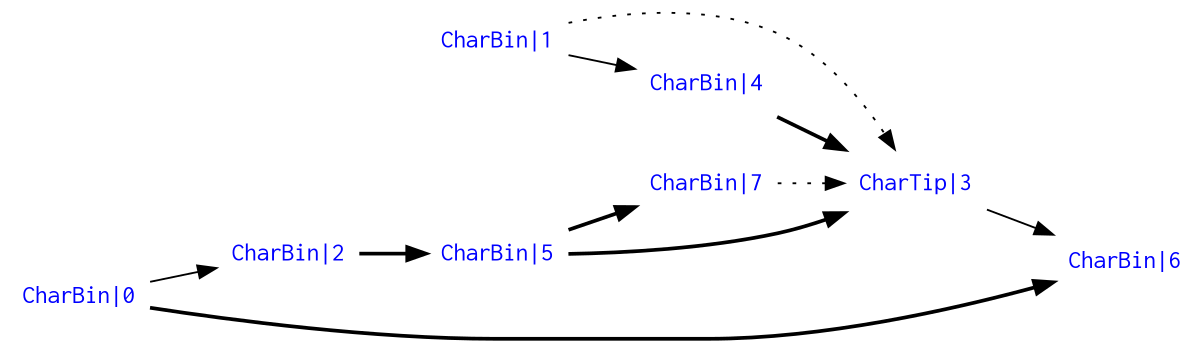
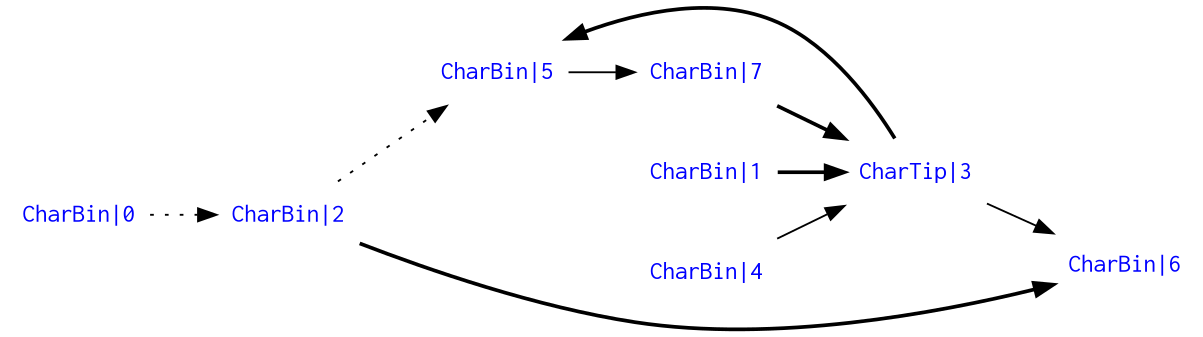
(747, 23) -> (801, 172)
(592, 60) -> none
(802, 129) -> (802, 226)
(801, 183) -> (802, 118)
(593, 222) -> (592, 72)
(699, 246) -> (763, 17)
(383, 254) -> (385, 149)
(174, 277) -> (174, 215)
(594, 339) -> (693, 328)
